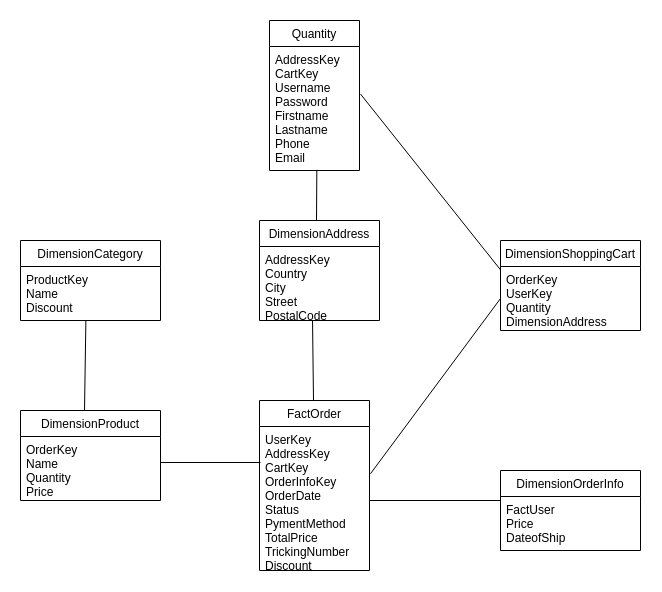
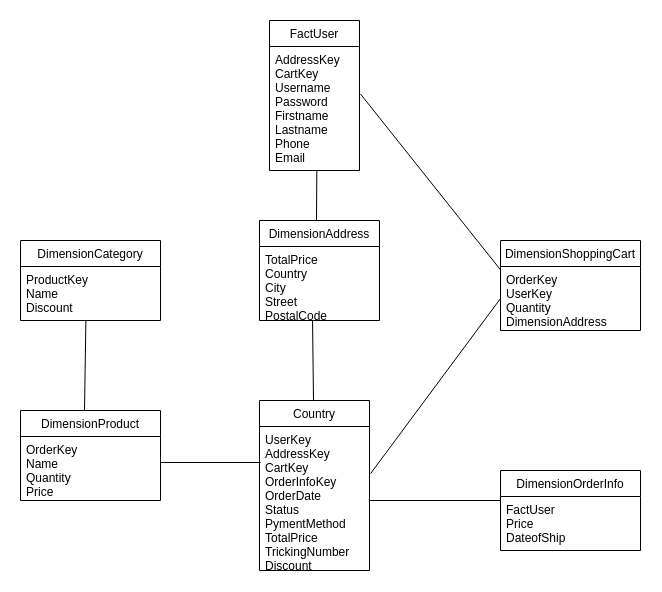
(314, 34) -> (314, 34)
(299, 260) -> (295, 260)
(314, 414) -> (314, 414)
